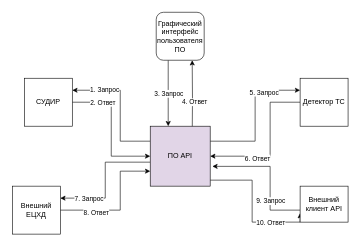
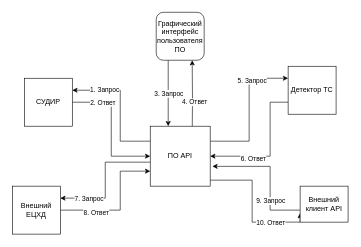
(324, 102) -> (312, 90)
(180, 156) -> (180, 156)
